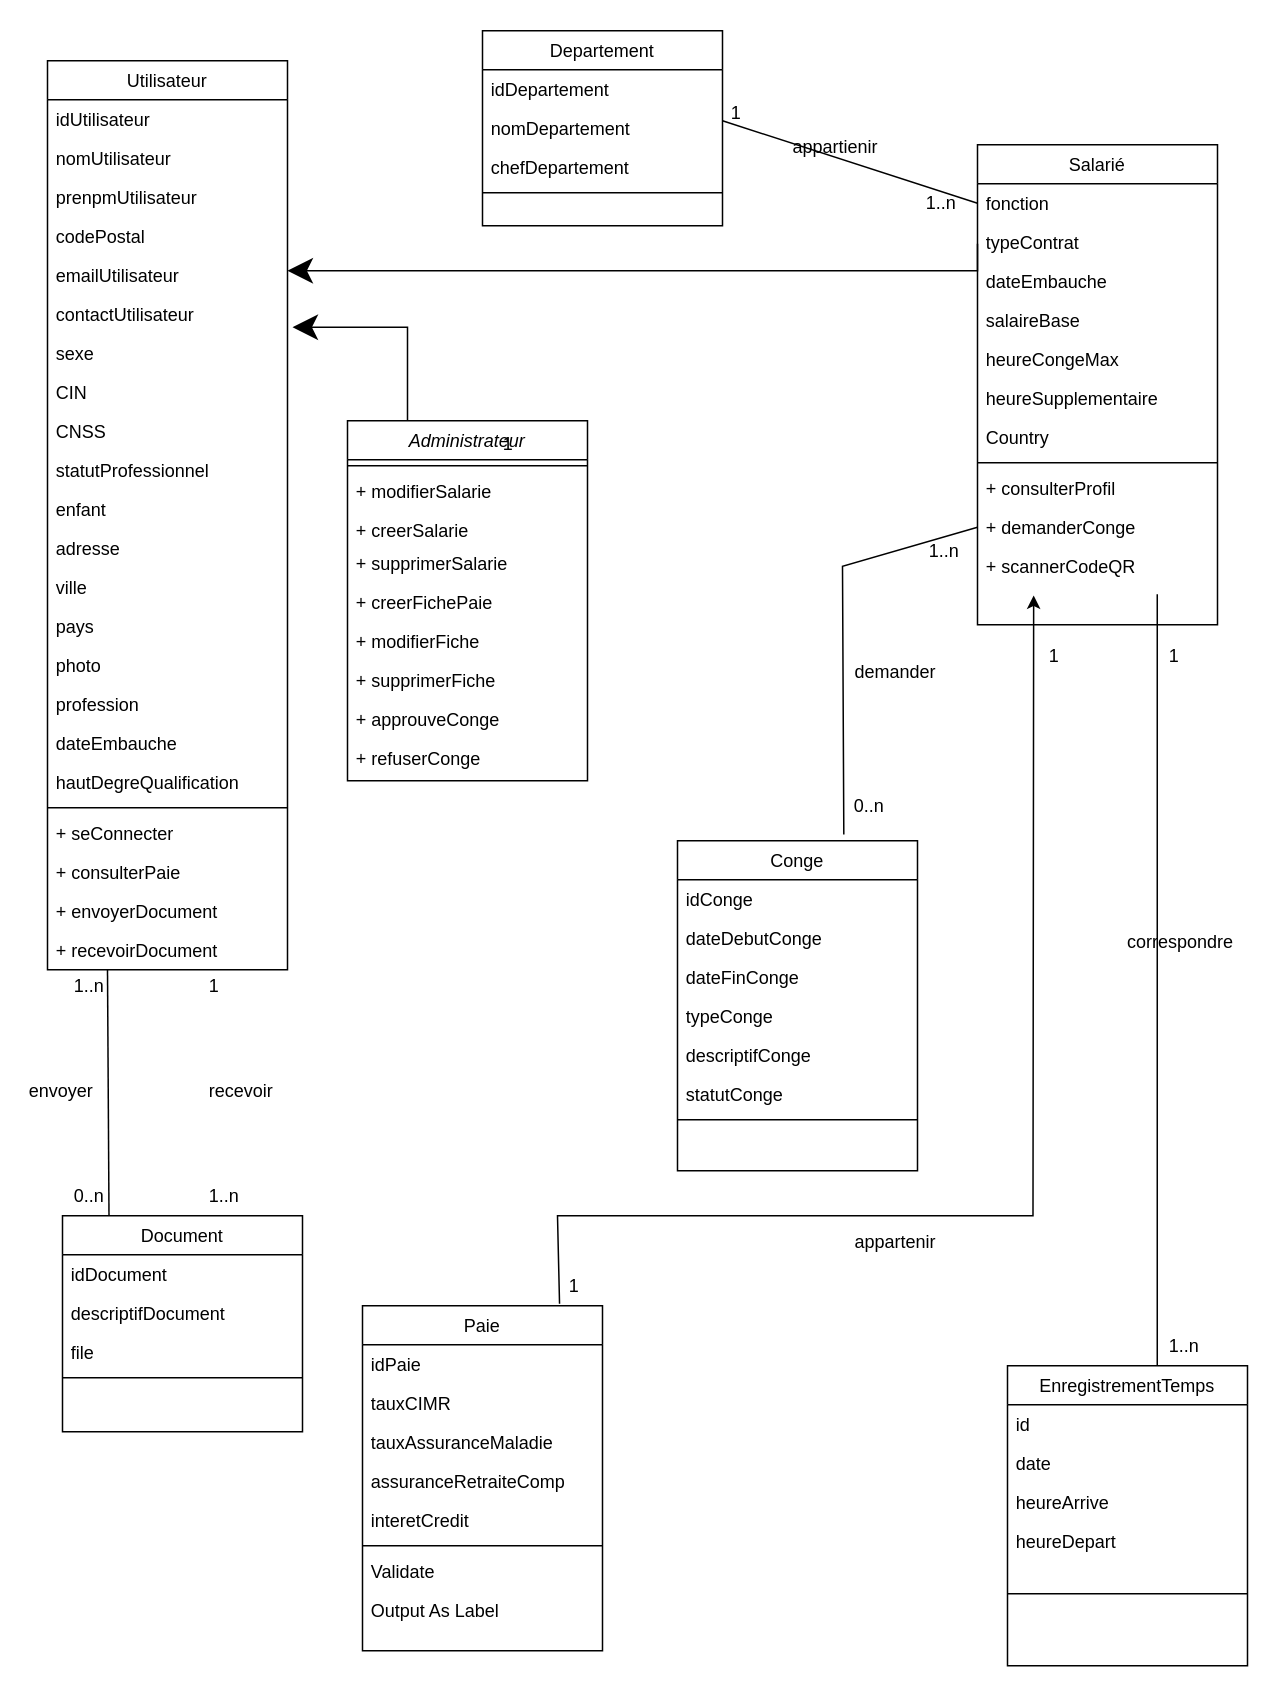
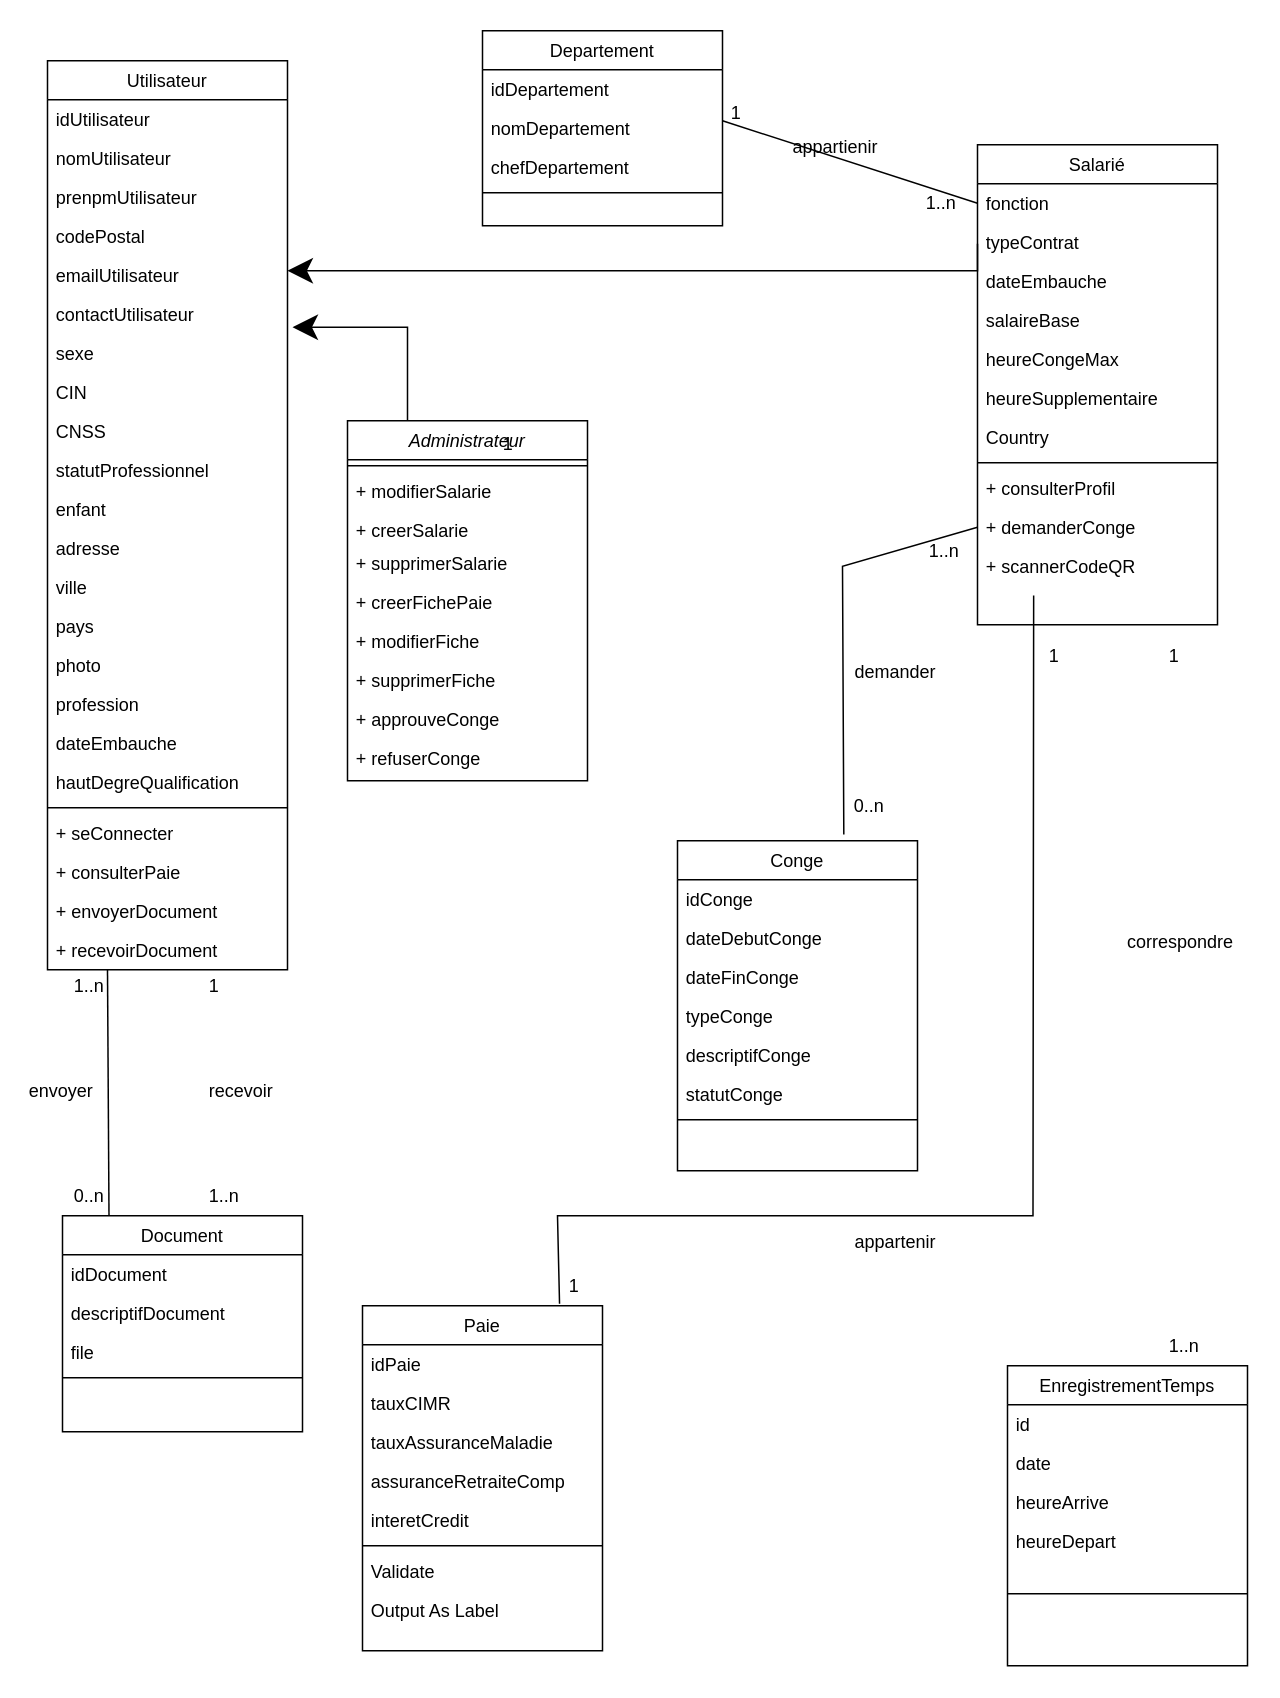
(1033, 607) -> (1033, 602)
(1157, 981) -> none
